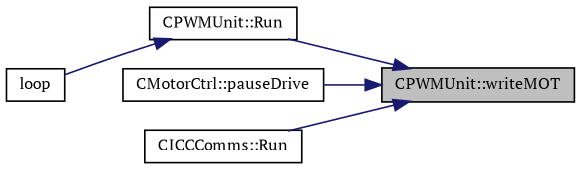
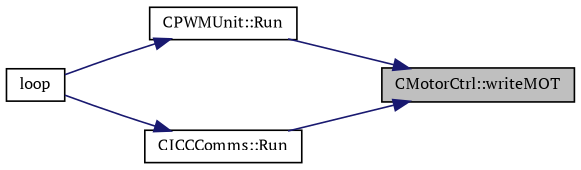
(223, 85) -> none
(478, 85) -> (478, 85)
none -> (110, 111)
